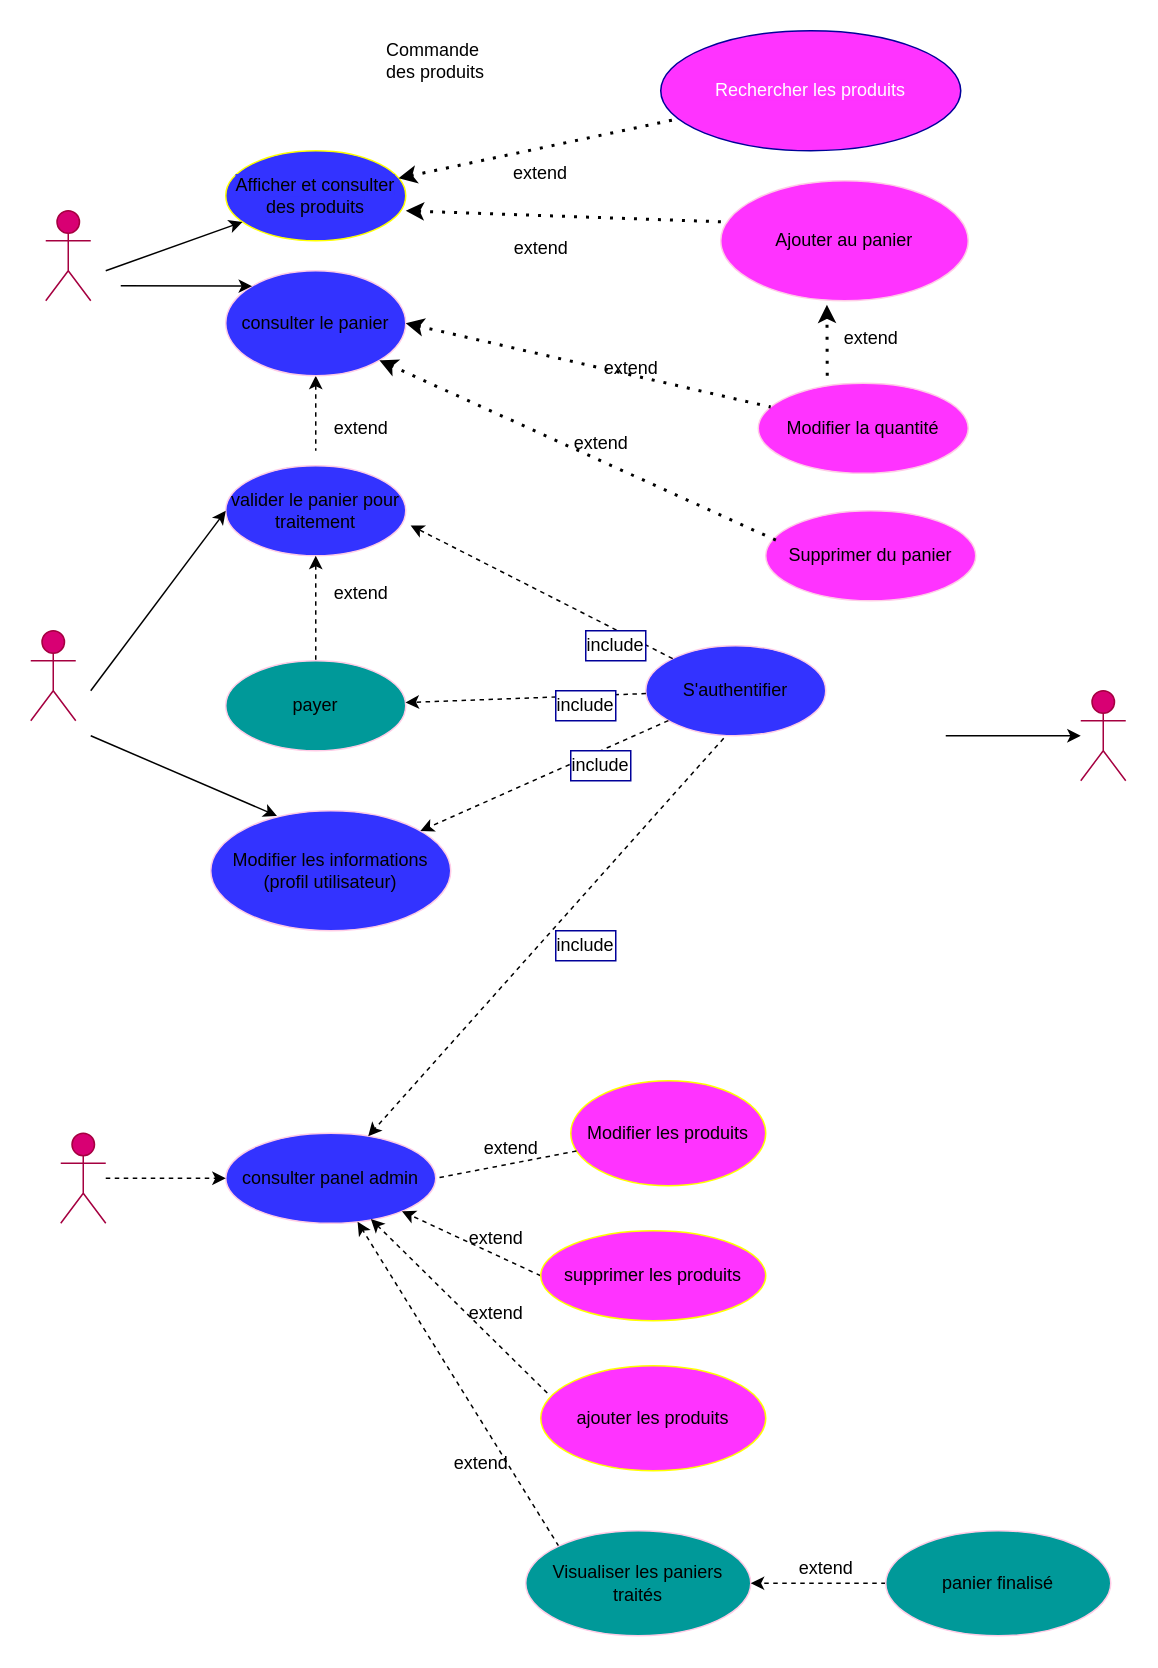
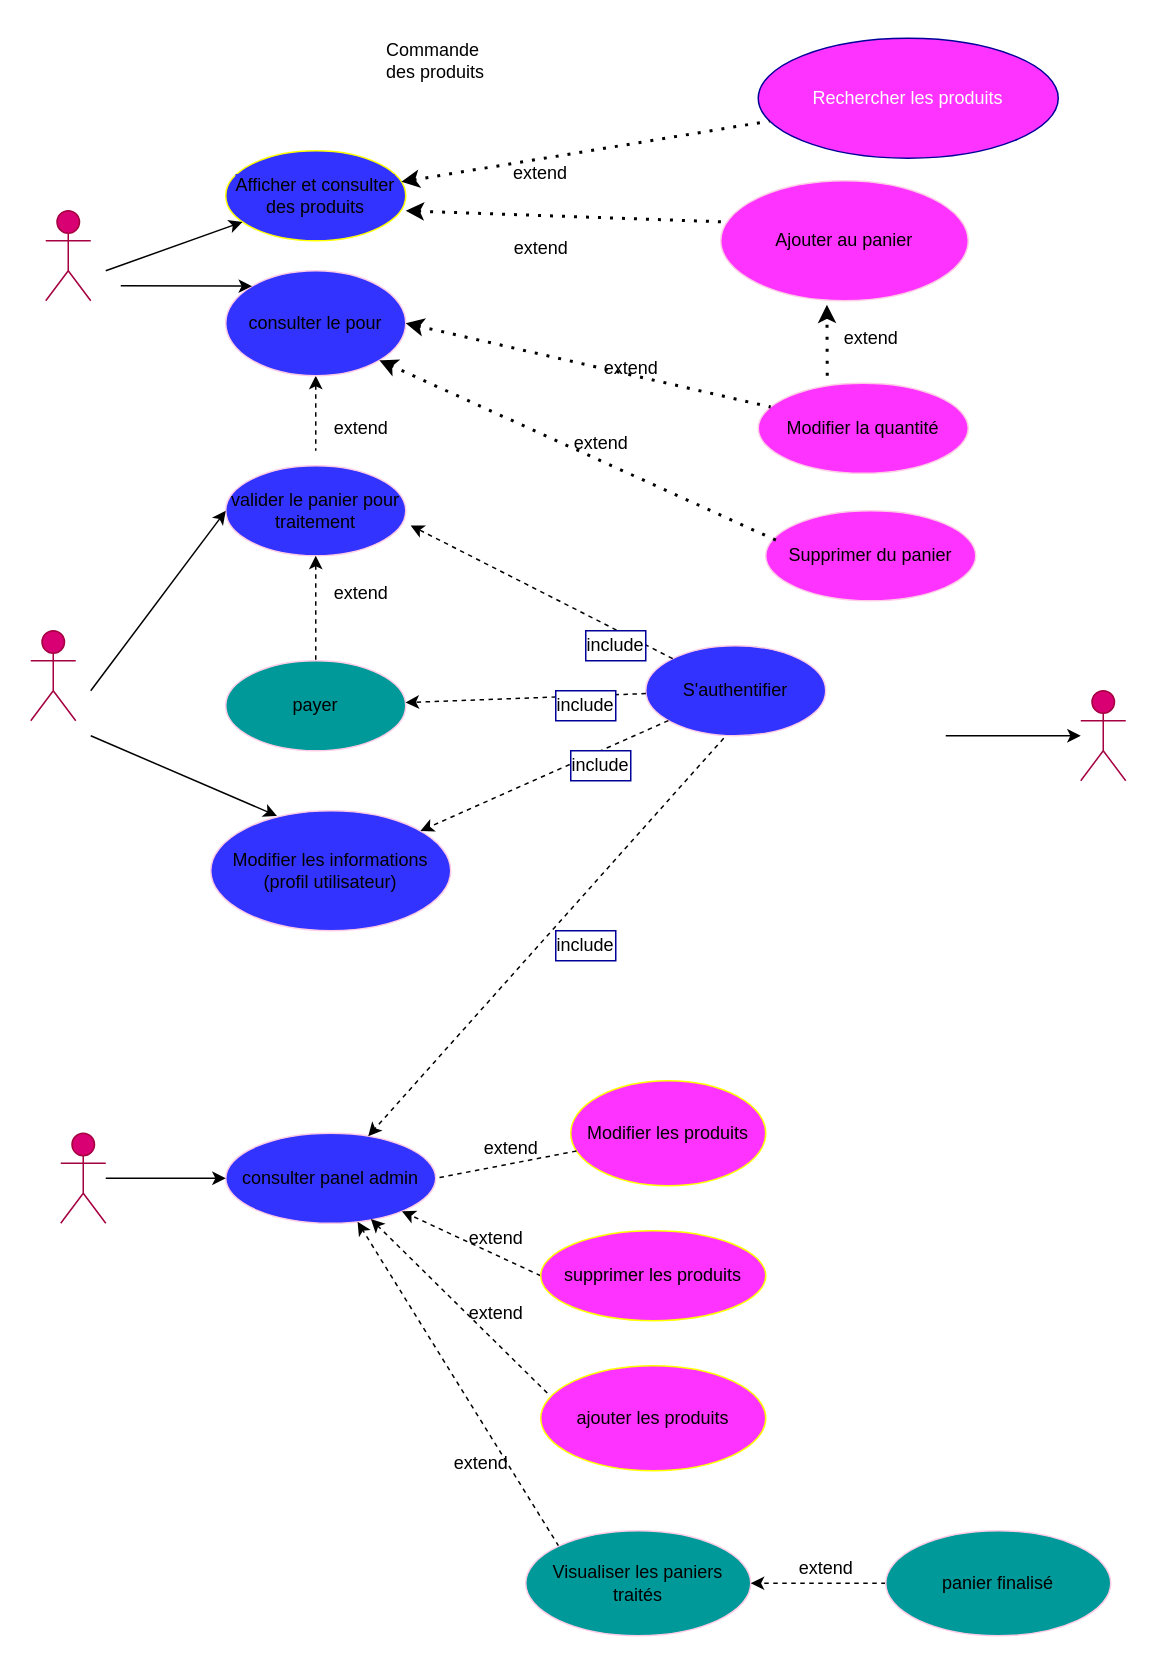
(811, 91) -> (908, 98)
(316, 323) -> (316, 323)
(161, 1178) -> (161, 1178)
